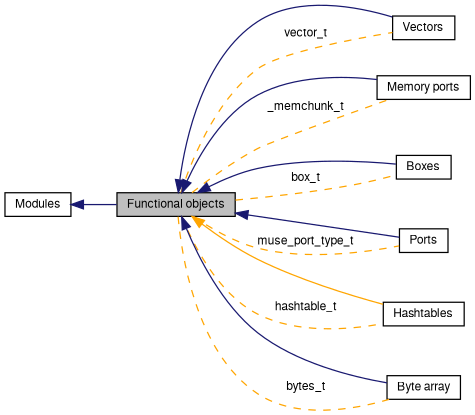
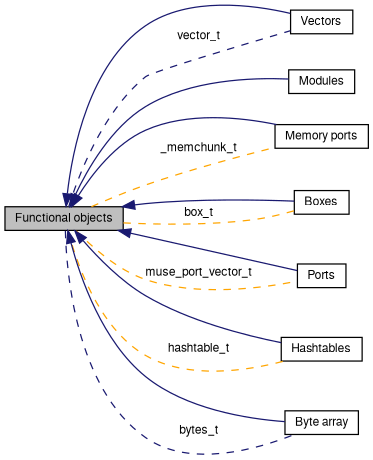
(255, 71) -> (145, 77)
(100, 205) -> (160, 99)
(306, 241) -> (199, 273)
(288, 273) -> (173, 309)
(234, 372) -> (119, 412)
